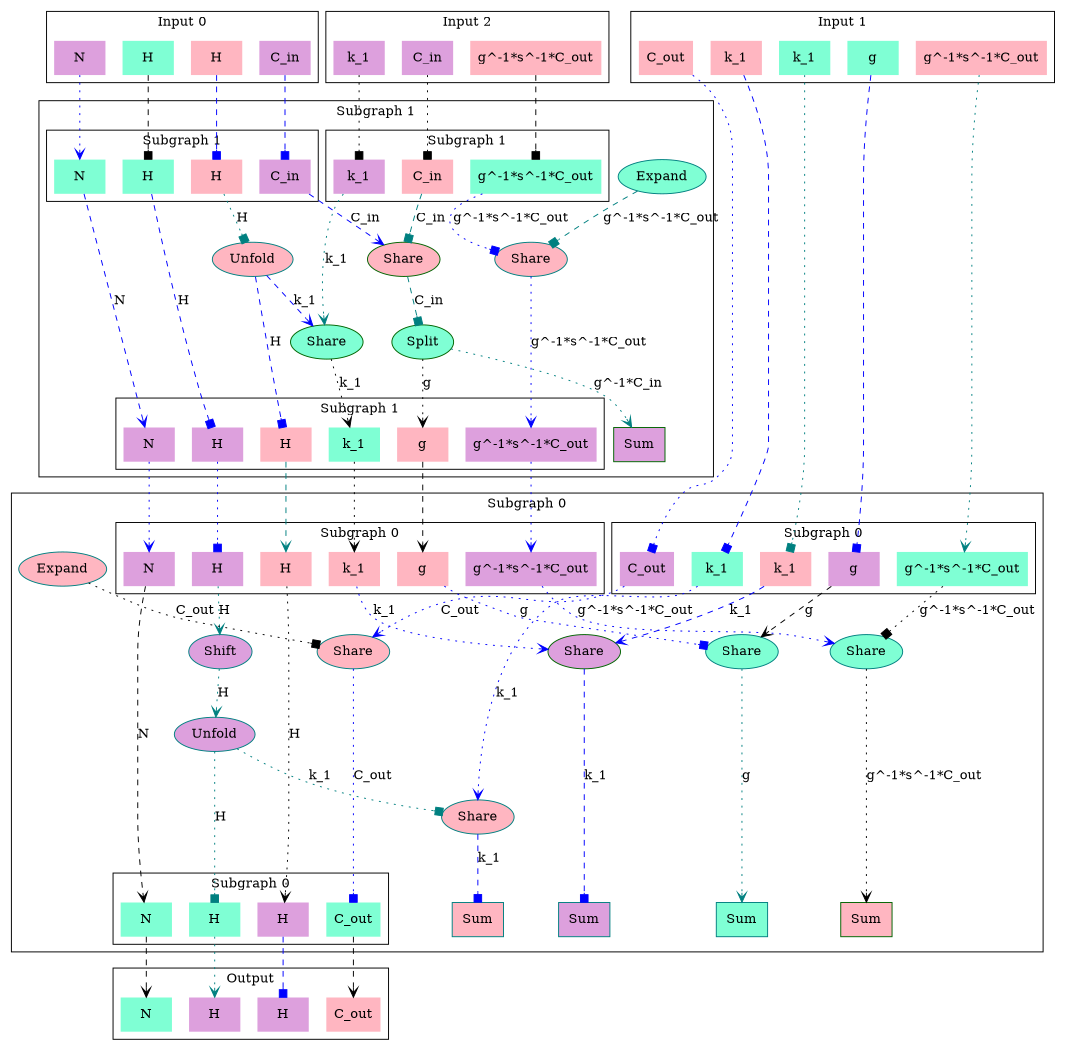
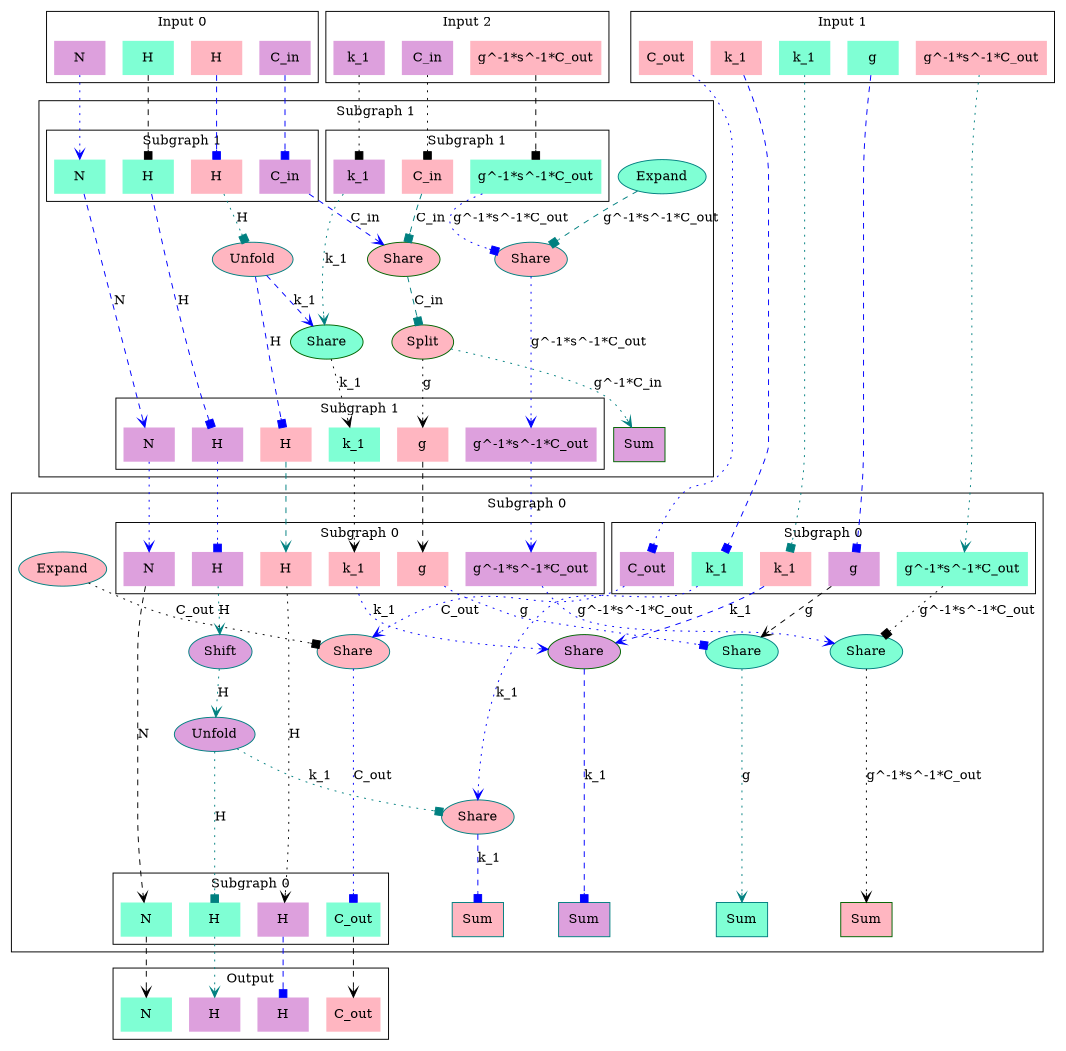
(423, 342) -> (423, 342)
